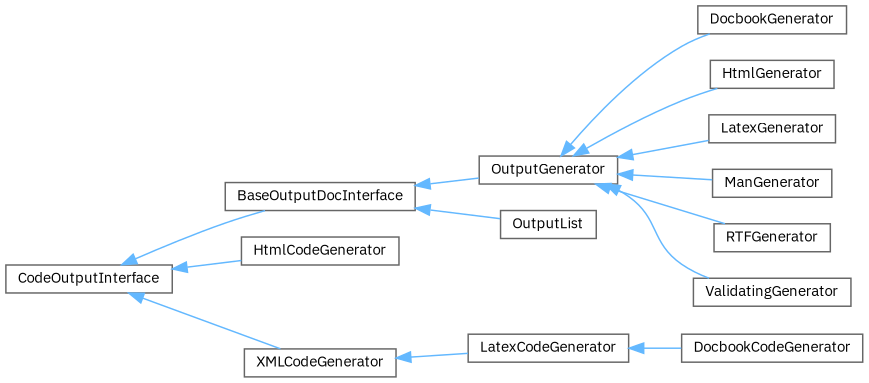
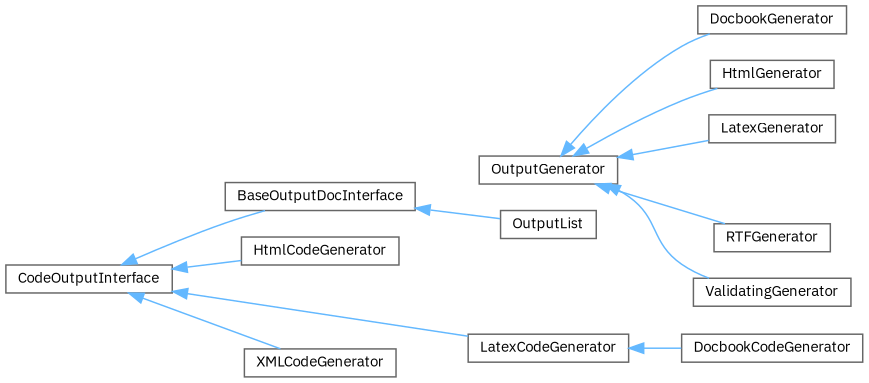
(455, 181) -> none
(772, 183) -> none
(439, 355) -> (328, 315)
